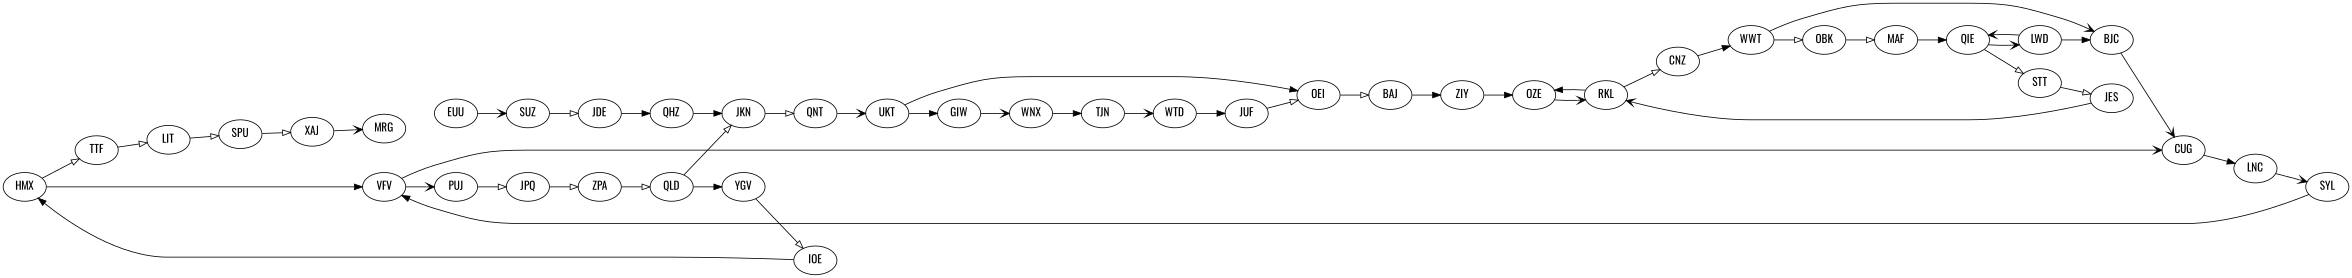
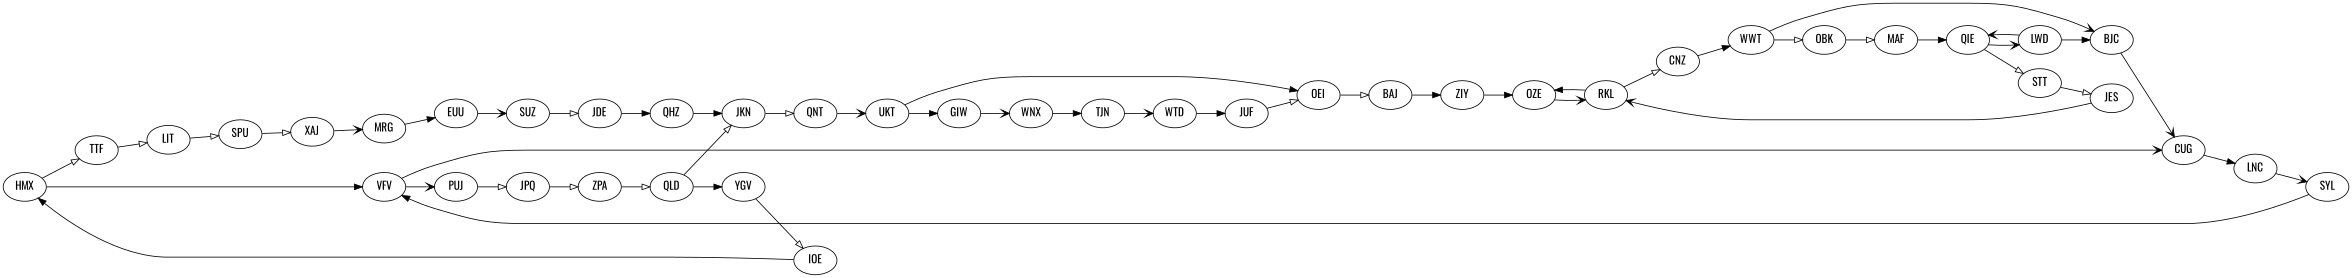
none -> (416, 122)
